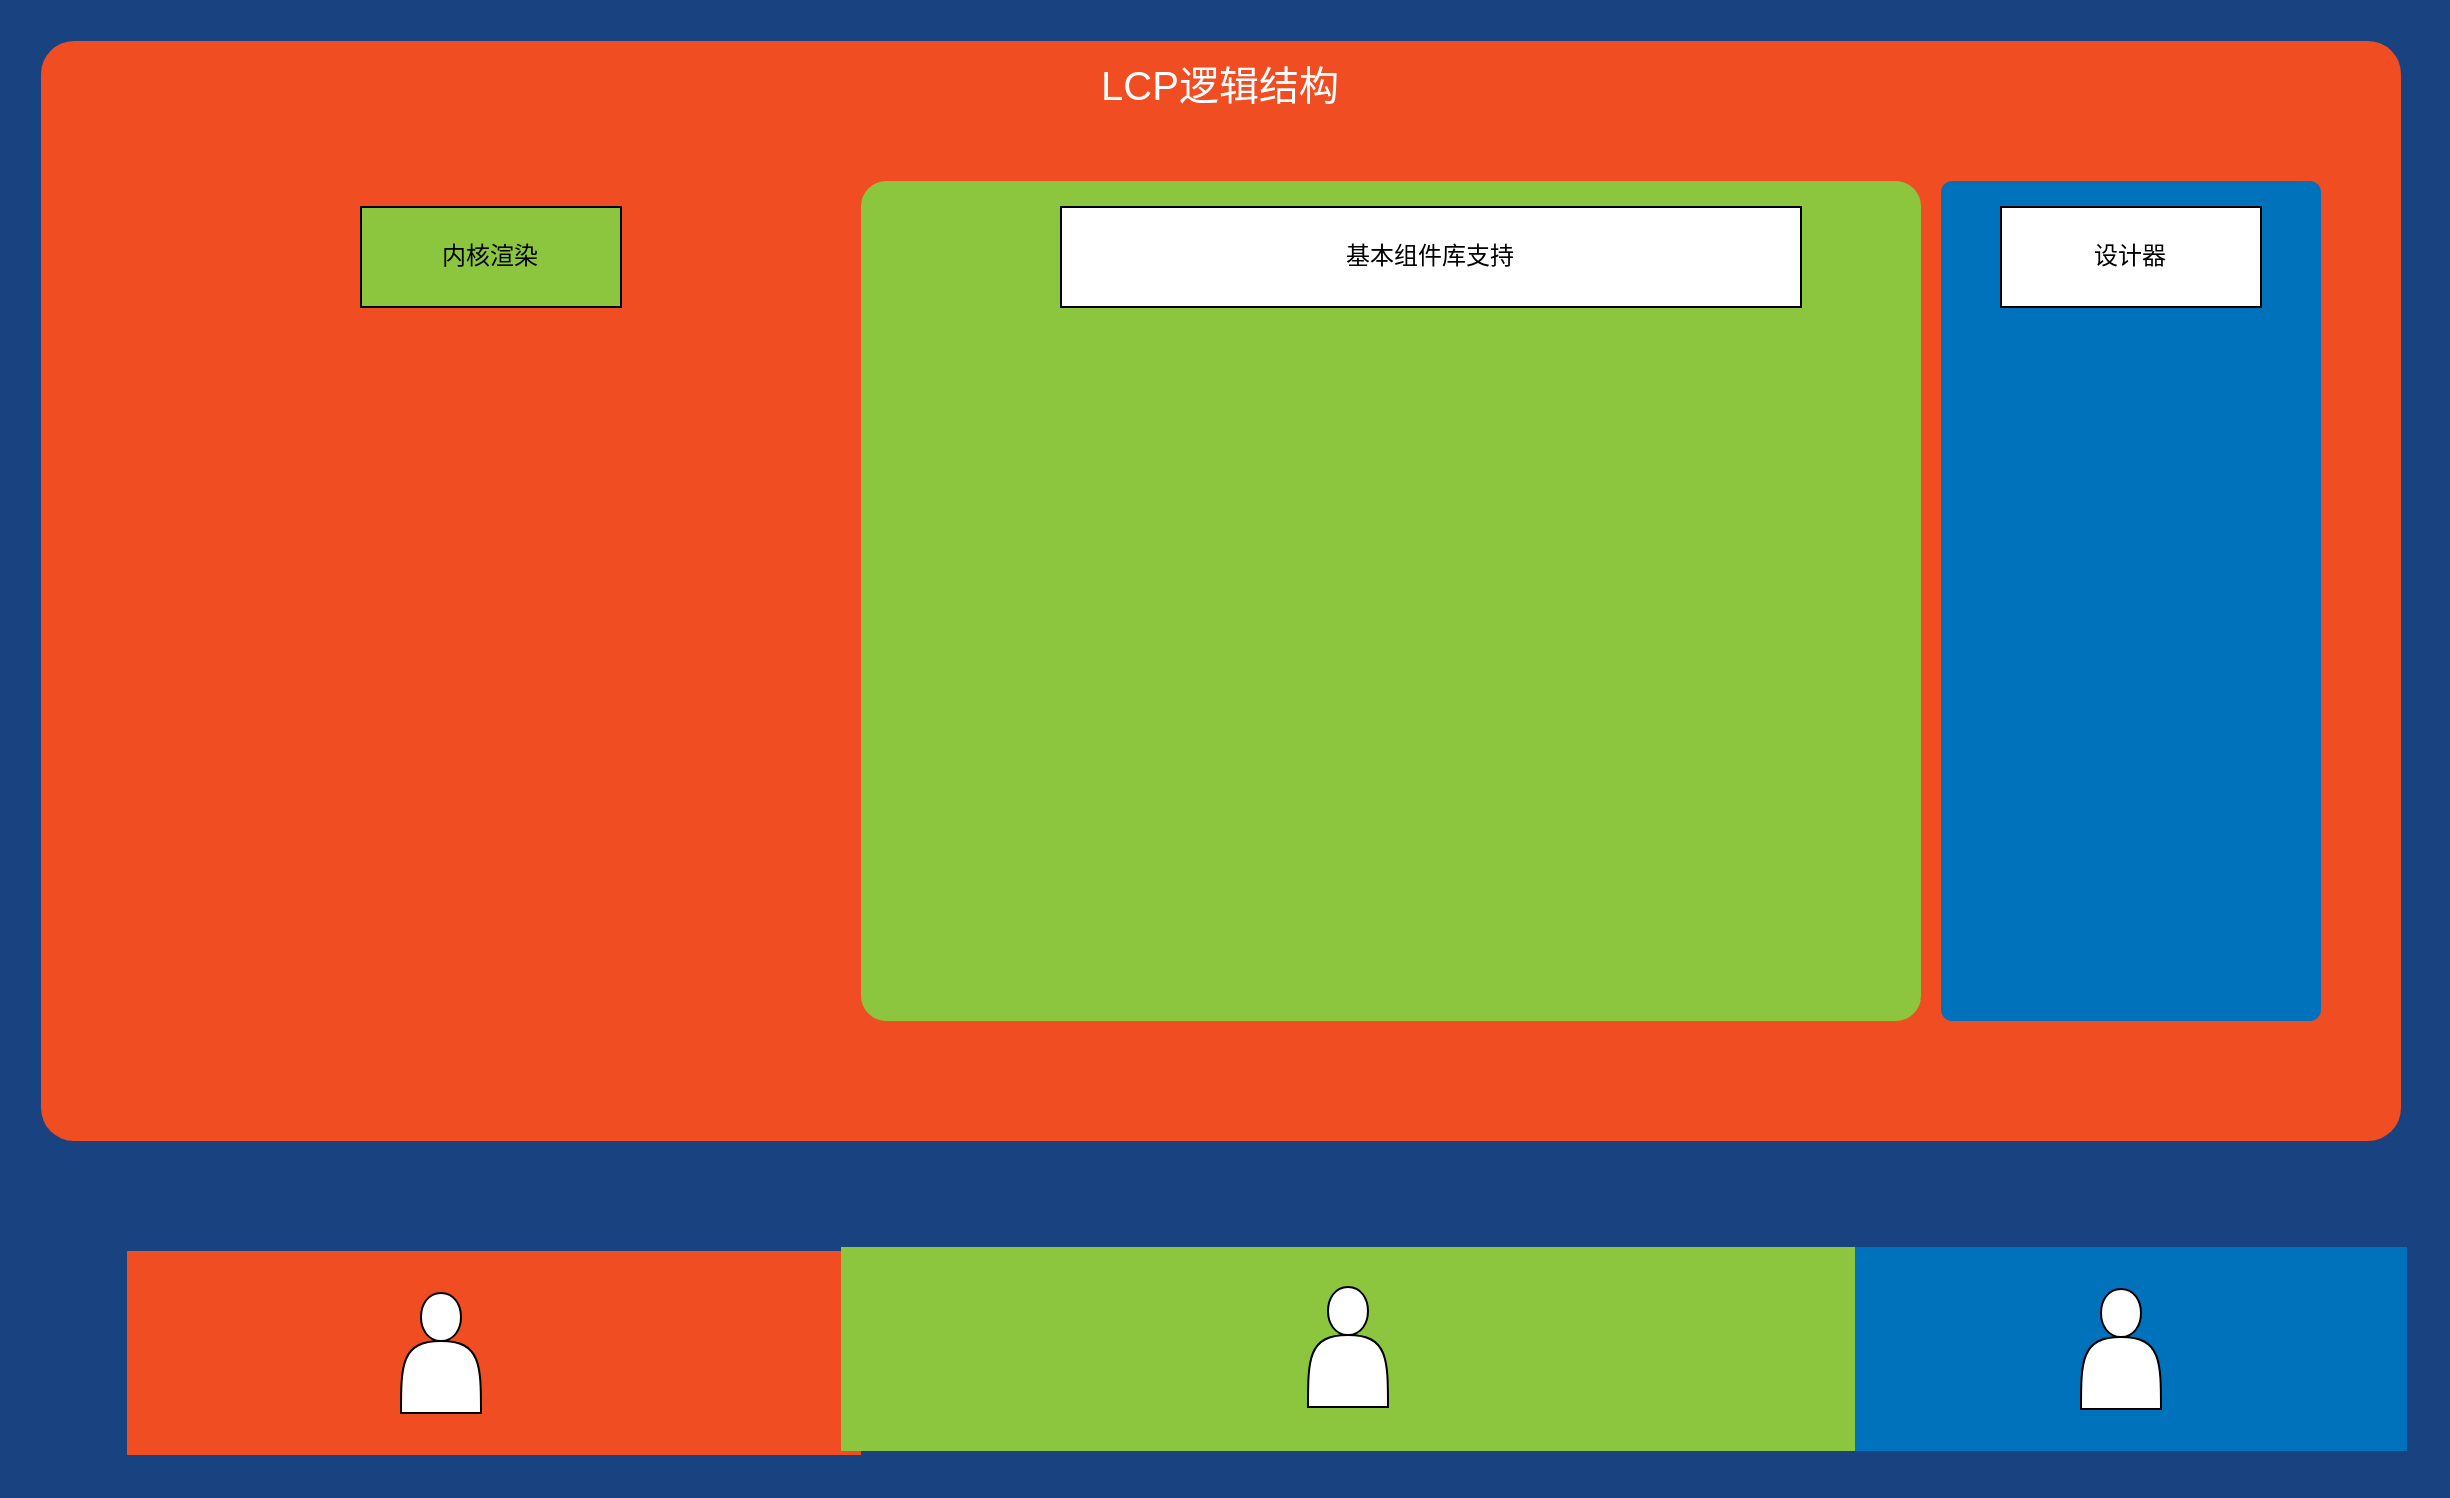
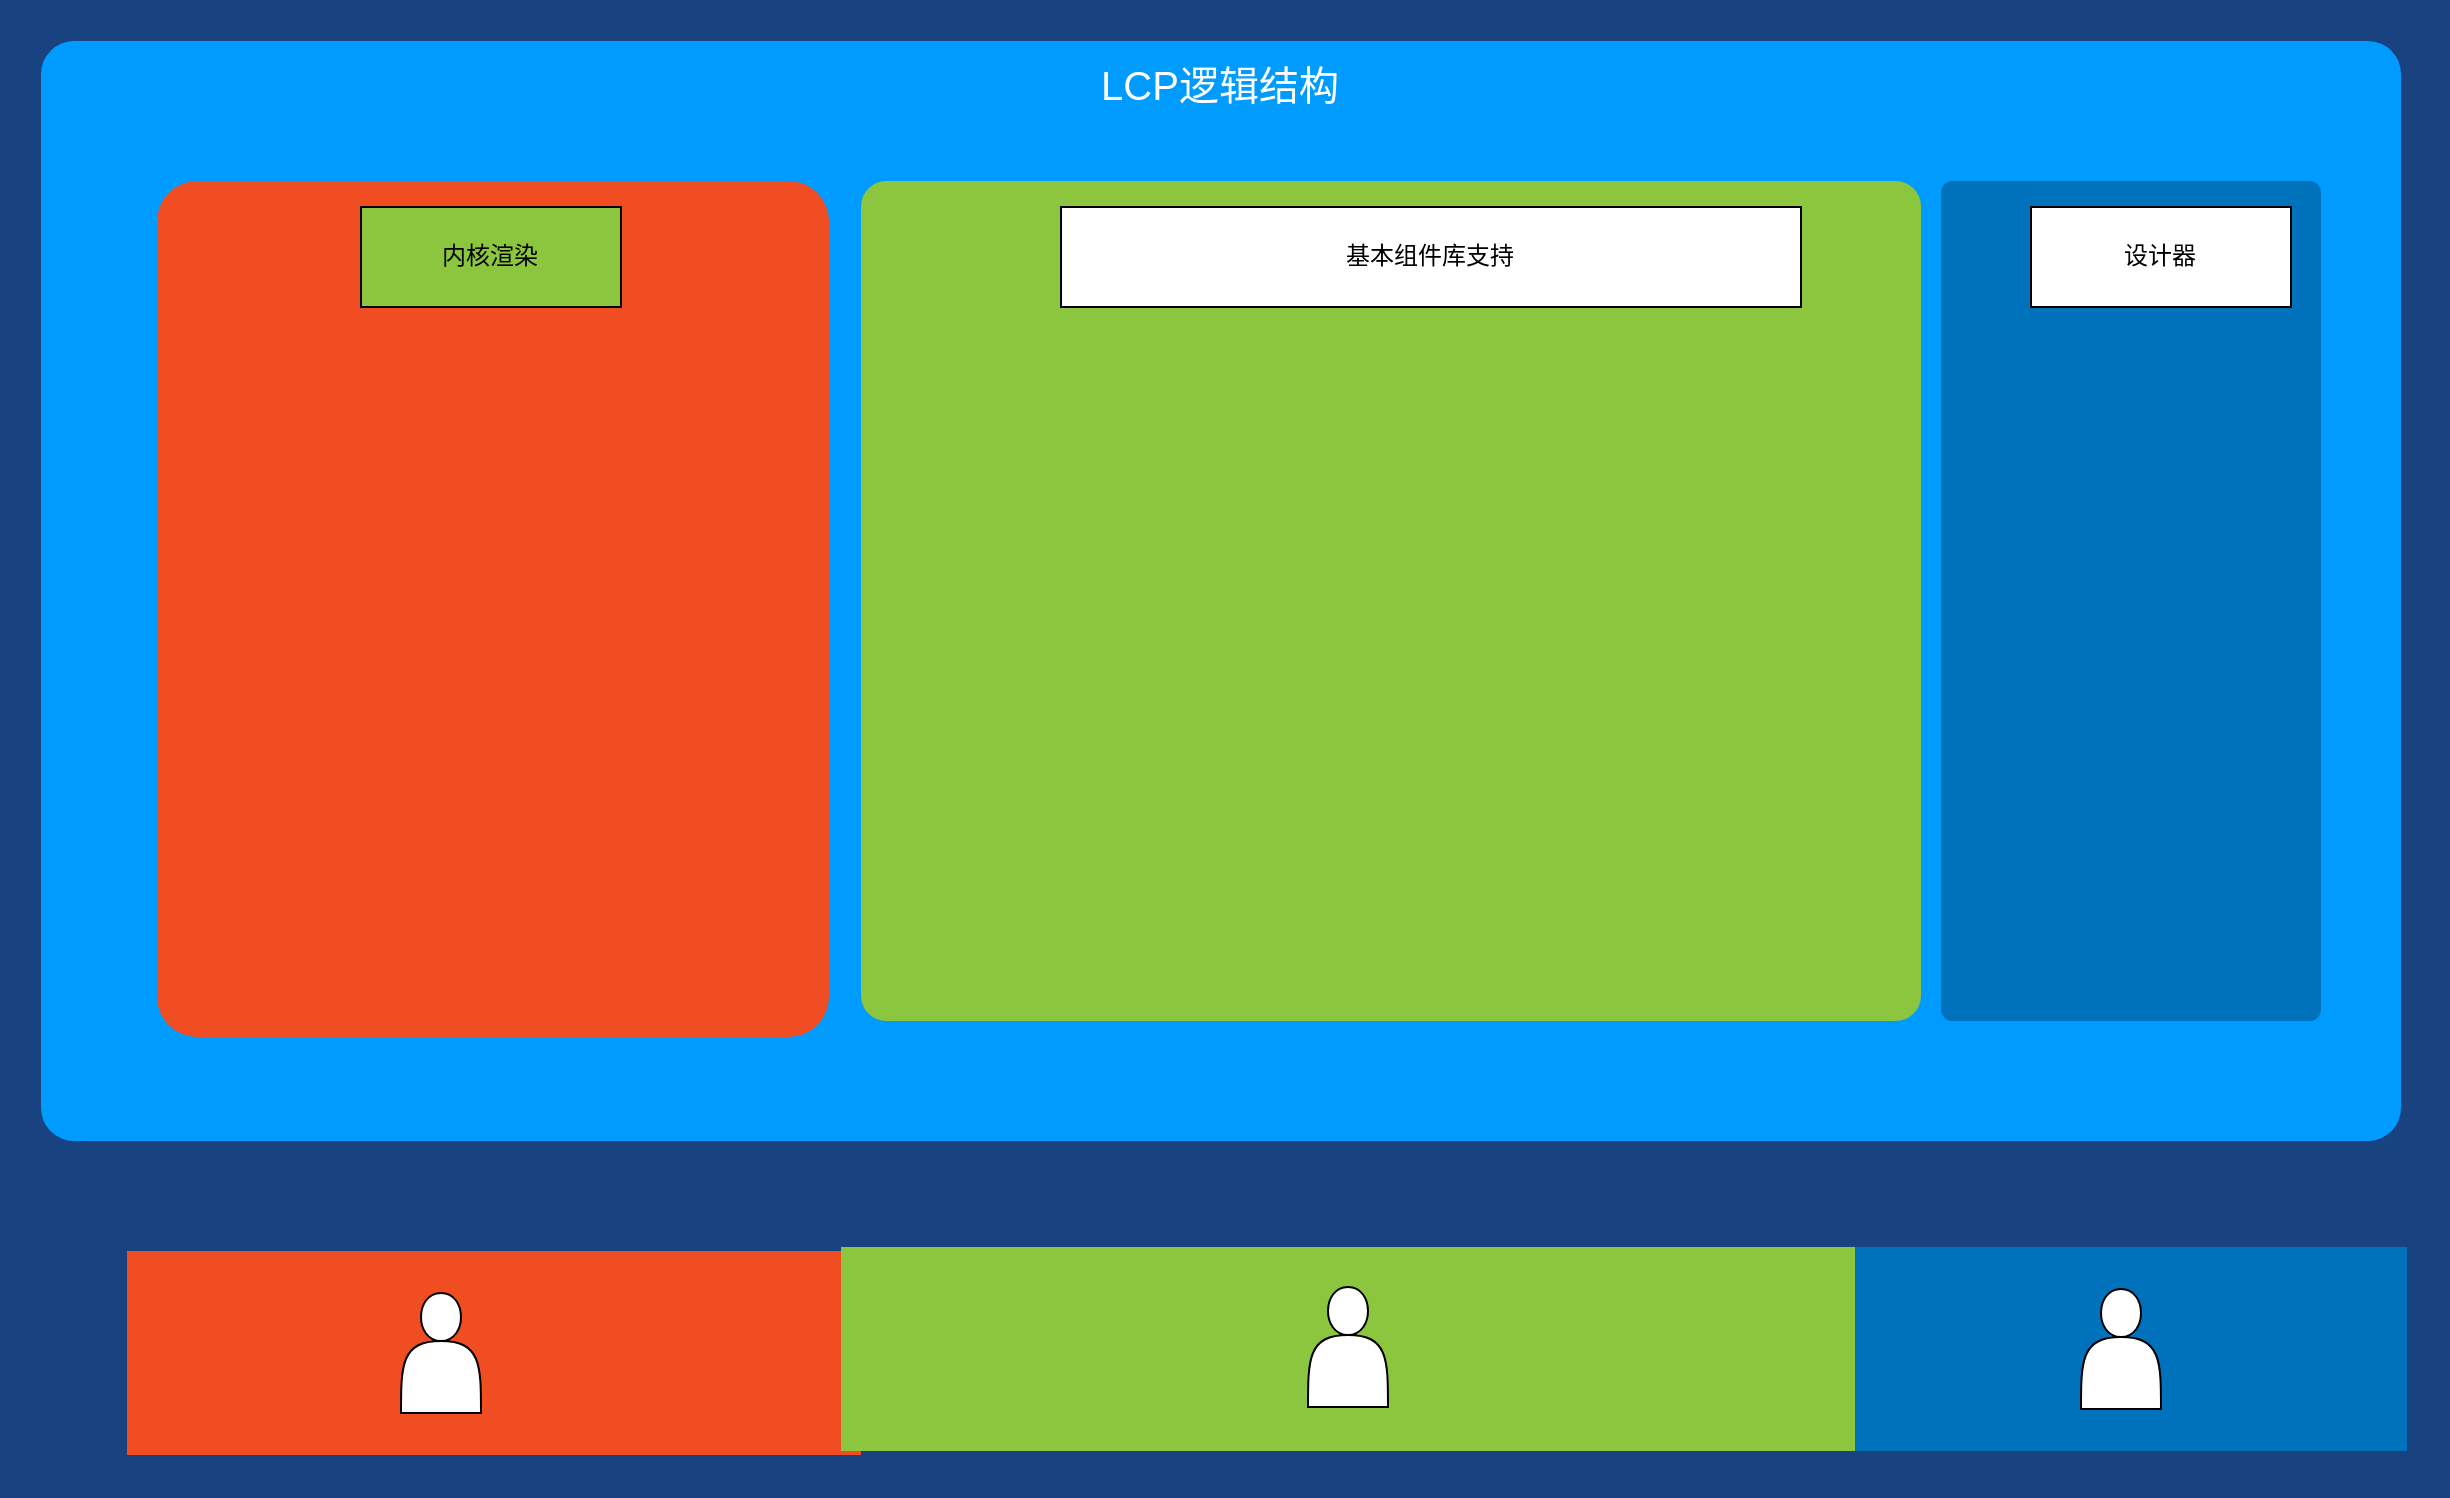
(1221, 87) -> (1221, 87)
(2131, 257) -> (2161, 257)
